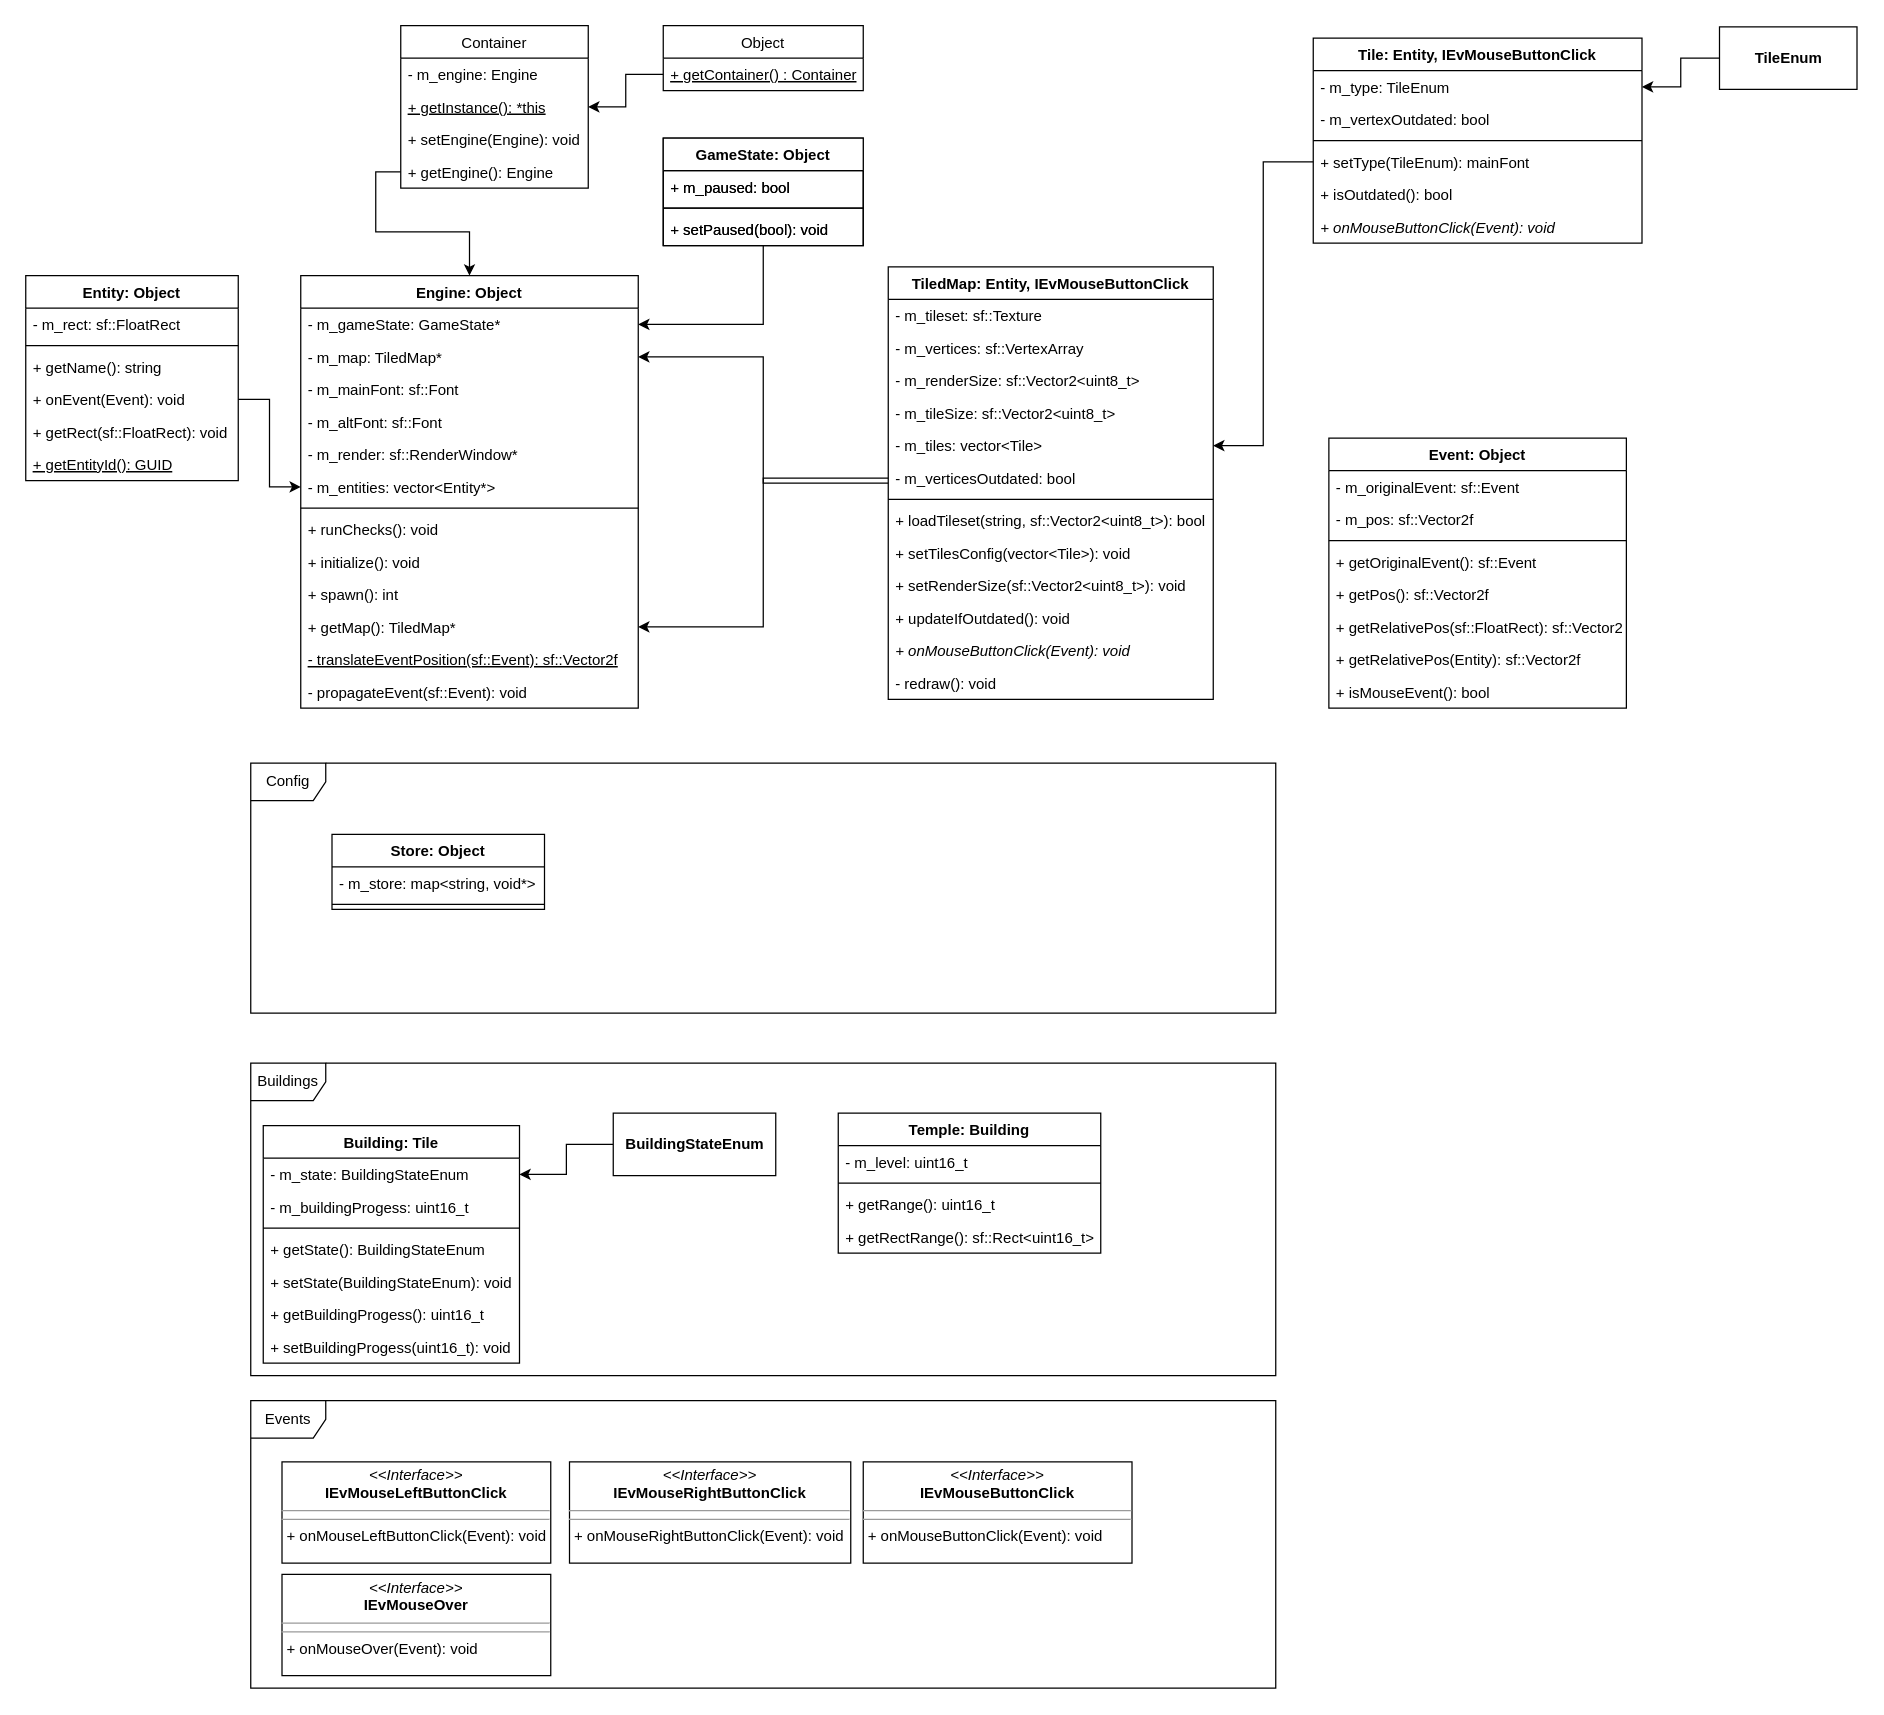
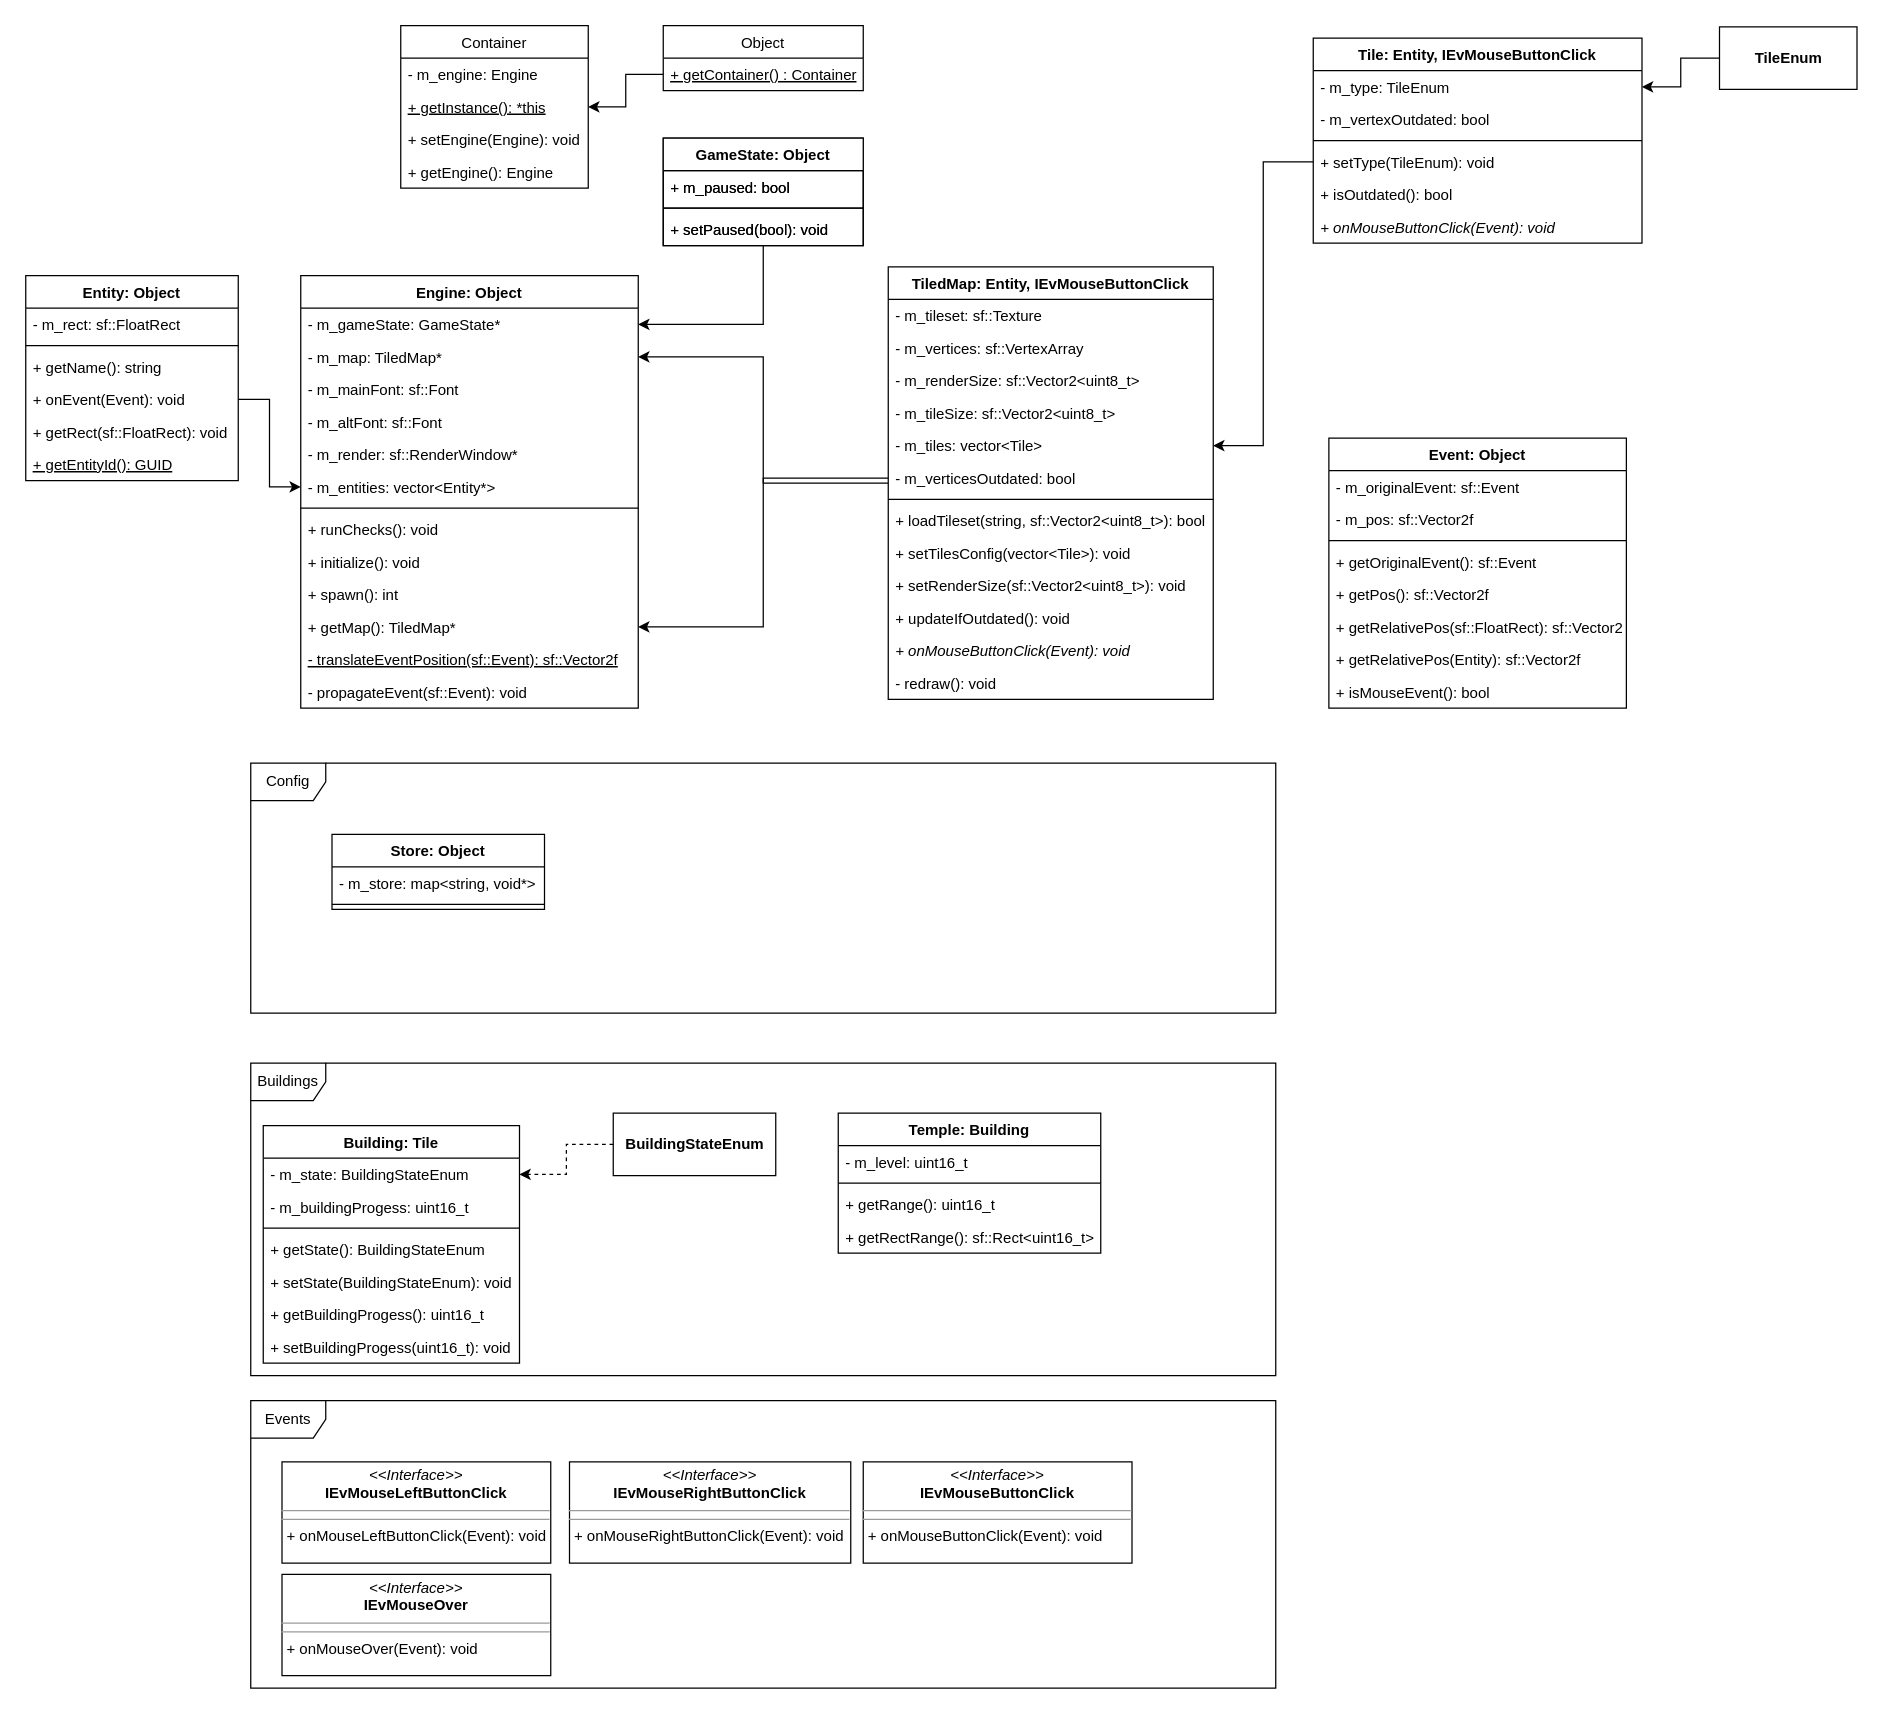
(1430, 163) -> (1413, 163)
(397, 232) -> none
(566, 1155) -> (566, 1155)
